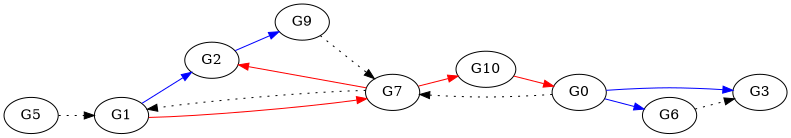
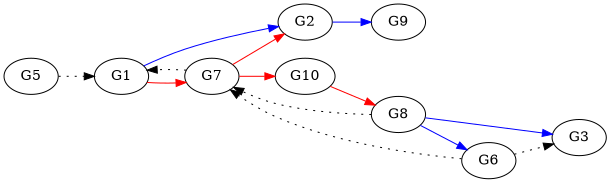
(343, 54) -> (346, 140)
(579, 92) -> (398, 114)
